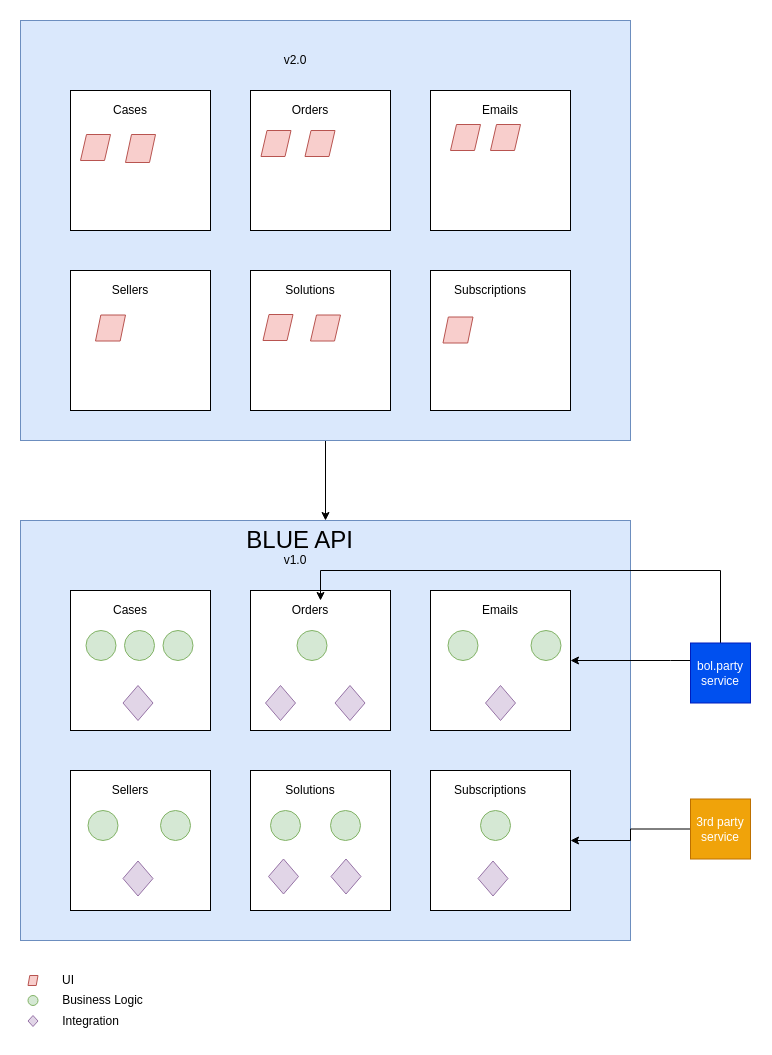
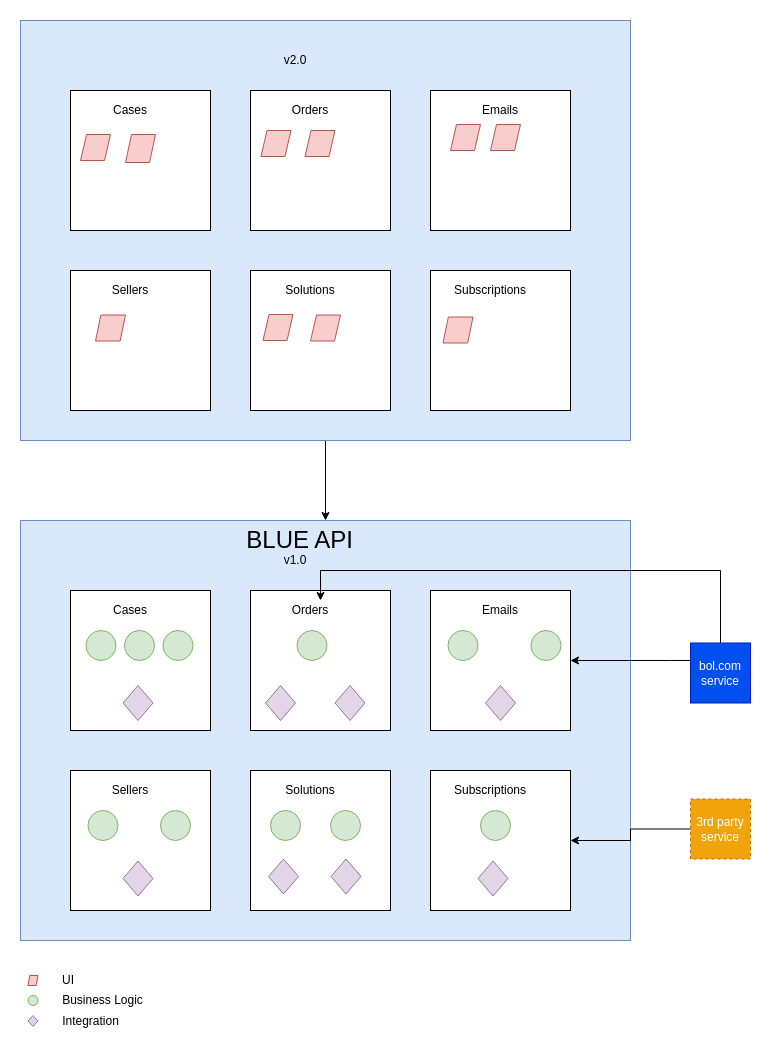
(721, 674) -> (721, 674)
(721, 829) -> (721, 829)
